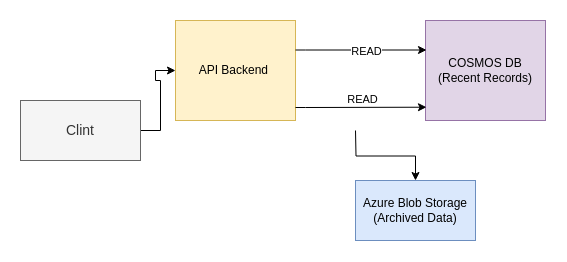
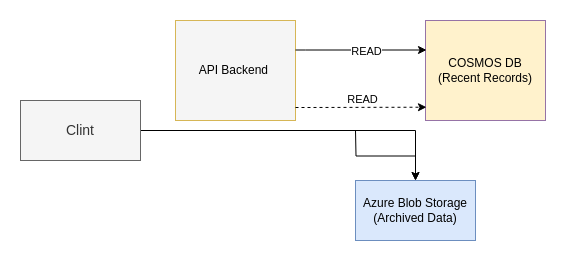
(236, 71) -> (236, 71)
(486, 71) -> (486, 71)
(161, 94) -> (299, 131)
(356, 107) -> (356, 107)
